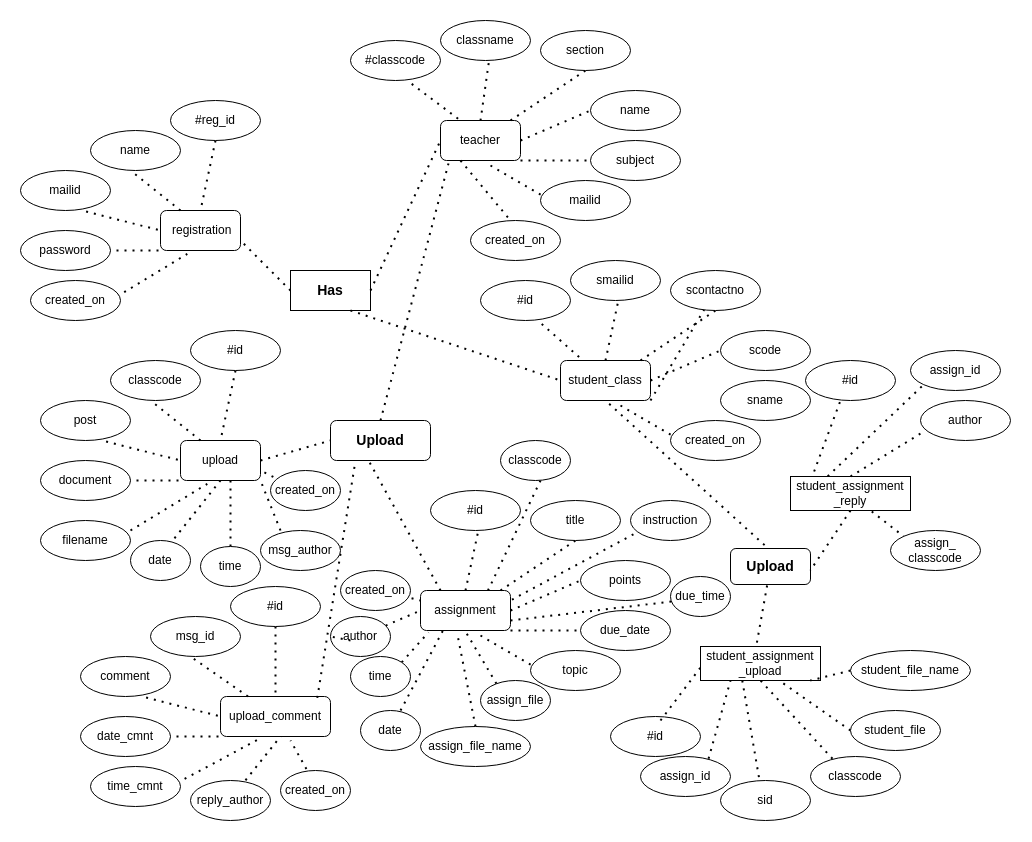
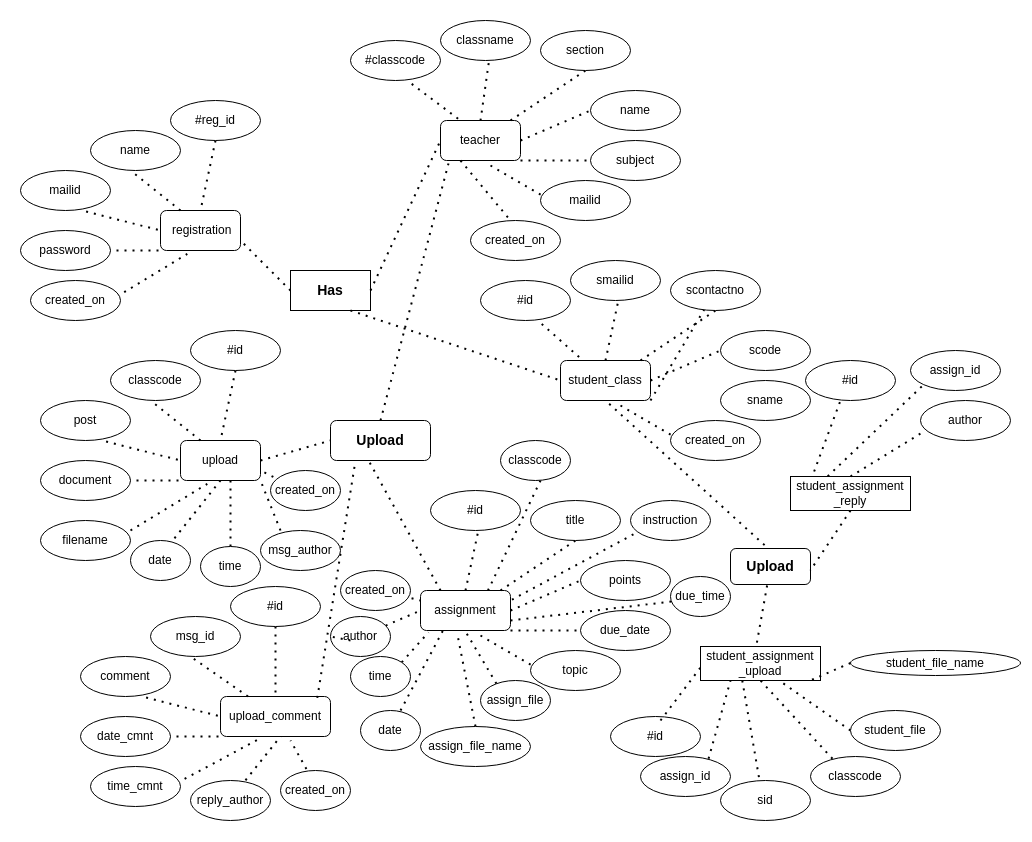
(888, 524) -> none
(936, 551) -> none
(911, 671) -> (936, 663)
